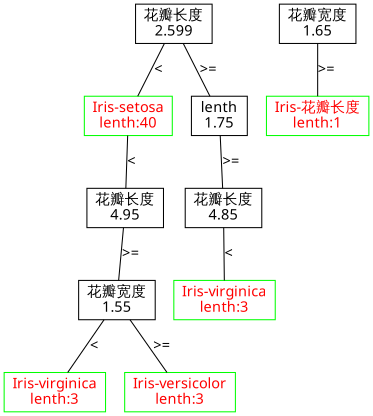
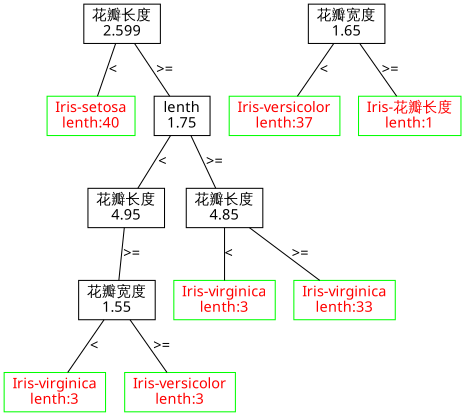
none -> (285, 116)
(127, 162) -> (154, 162)
none -> (345, 300)
